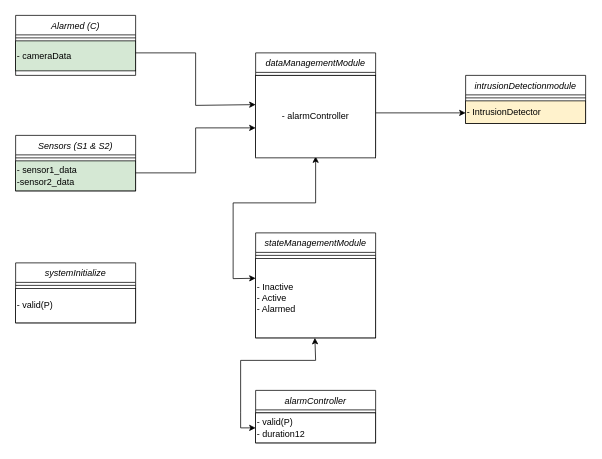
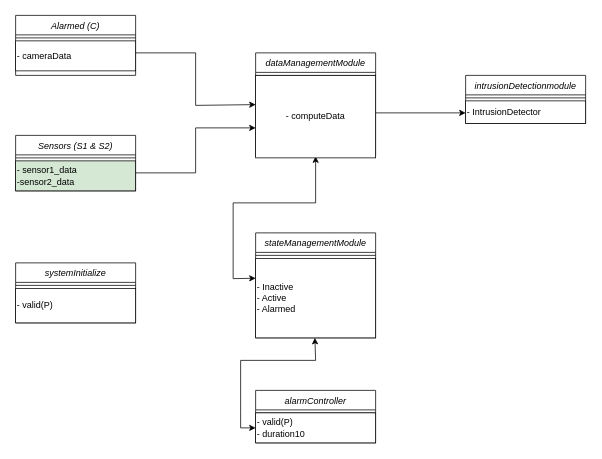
(75, 56) -> (75, 56)
(525, 112) -> (525, 112)
(315, 117) -> (315, 117)
(285, 428) -> (285, 428)
